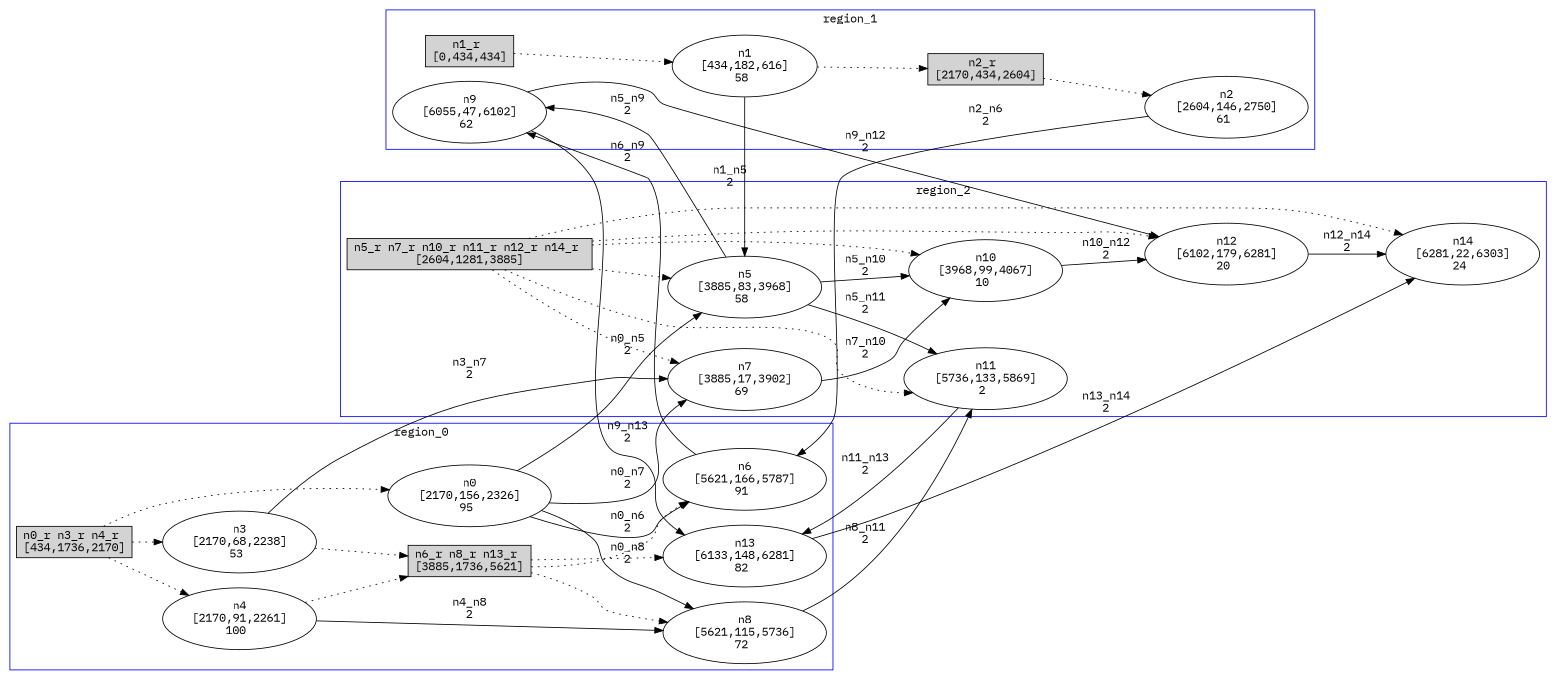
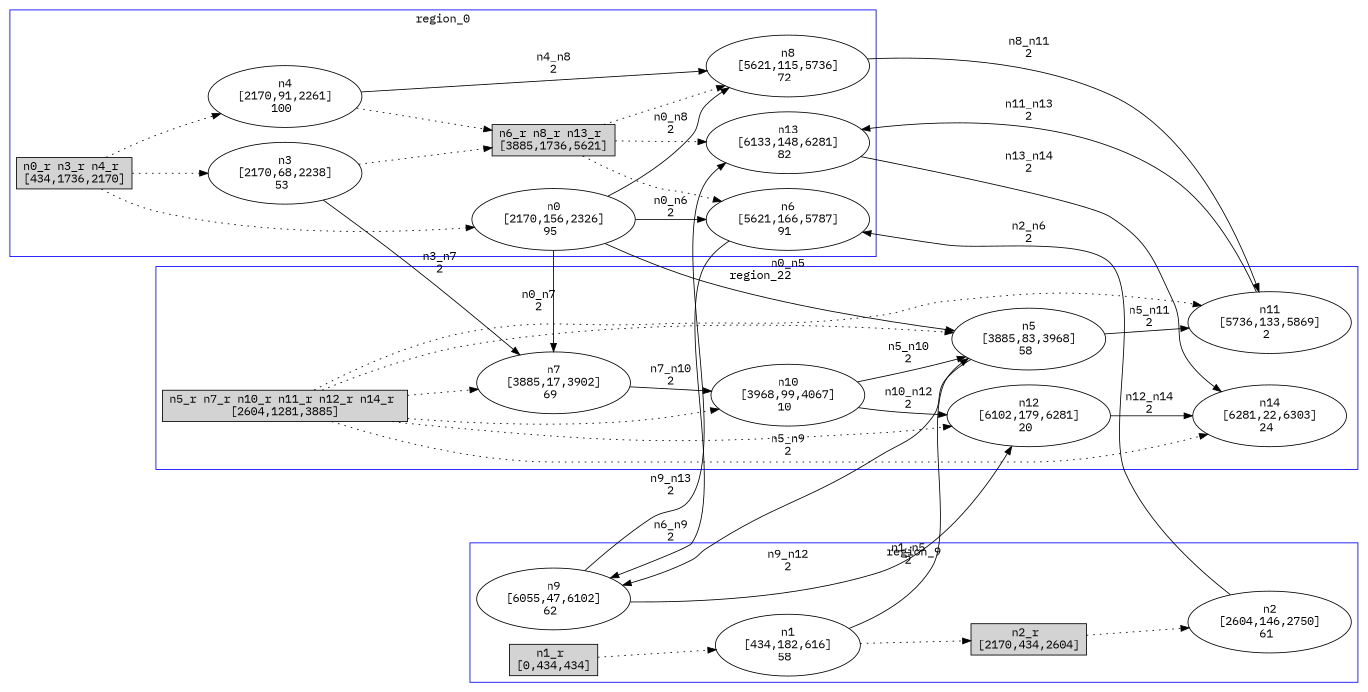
(850, 19) -> (914, 552)
(861, 279) -> (908, 371)
